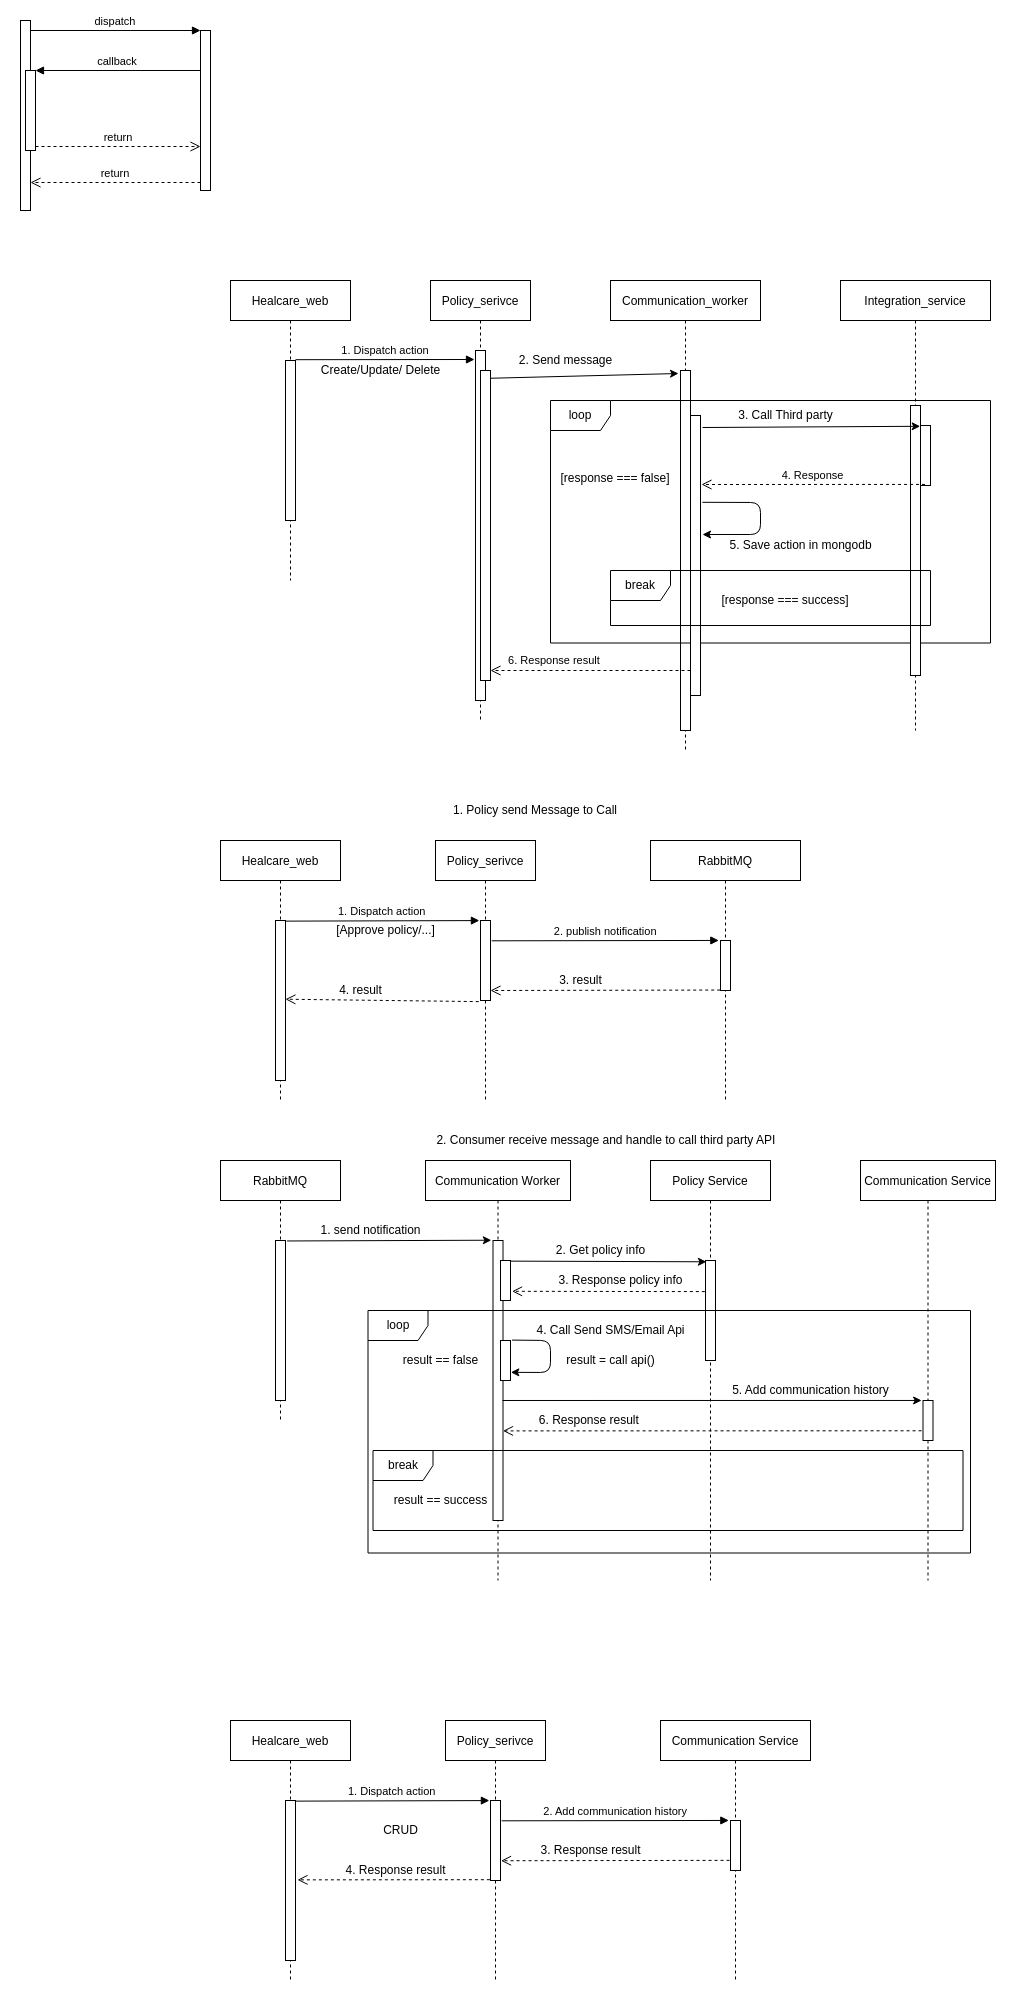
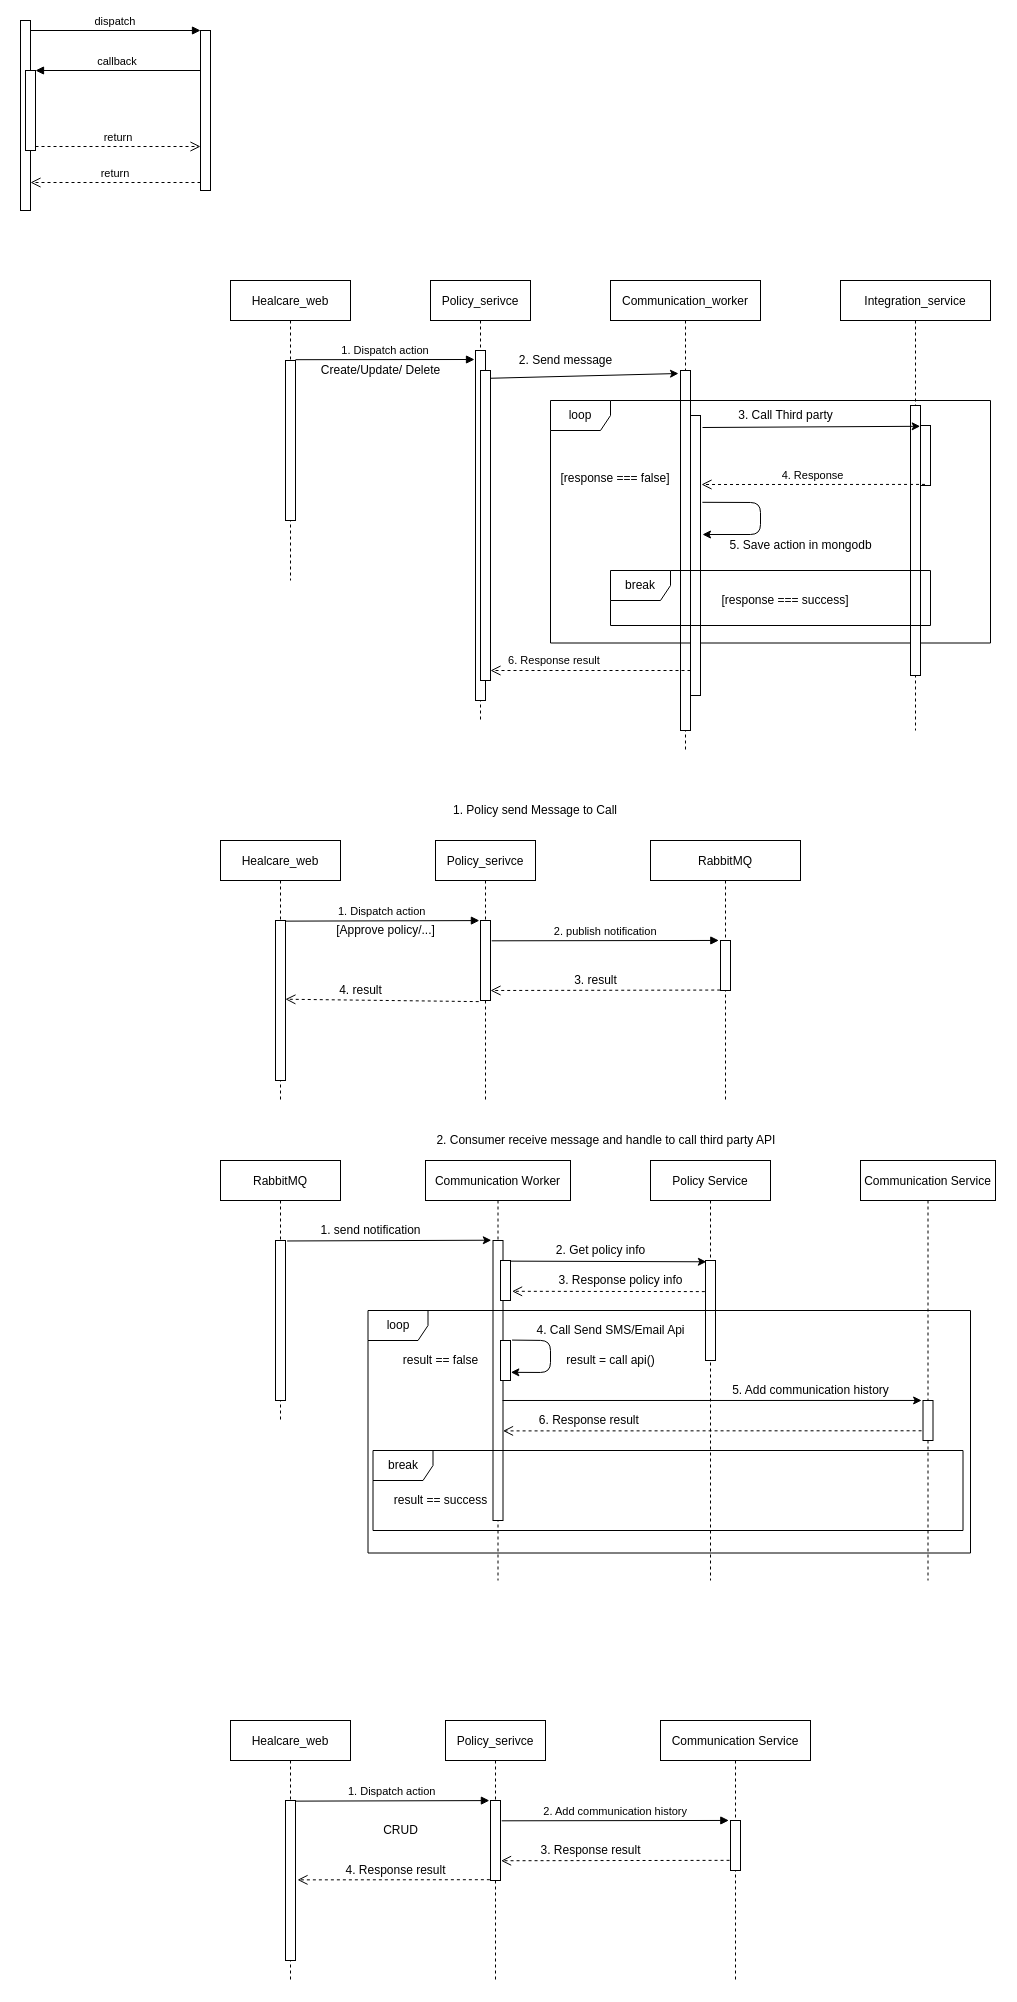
(581, 981) -> (596, 981)
